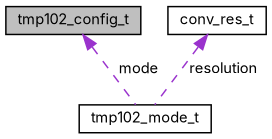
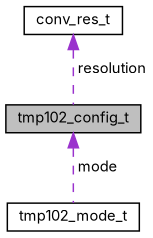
(176, 76) -> (73, 77)
